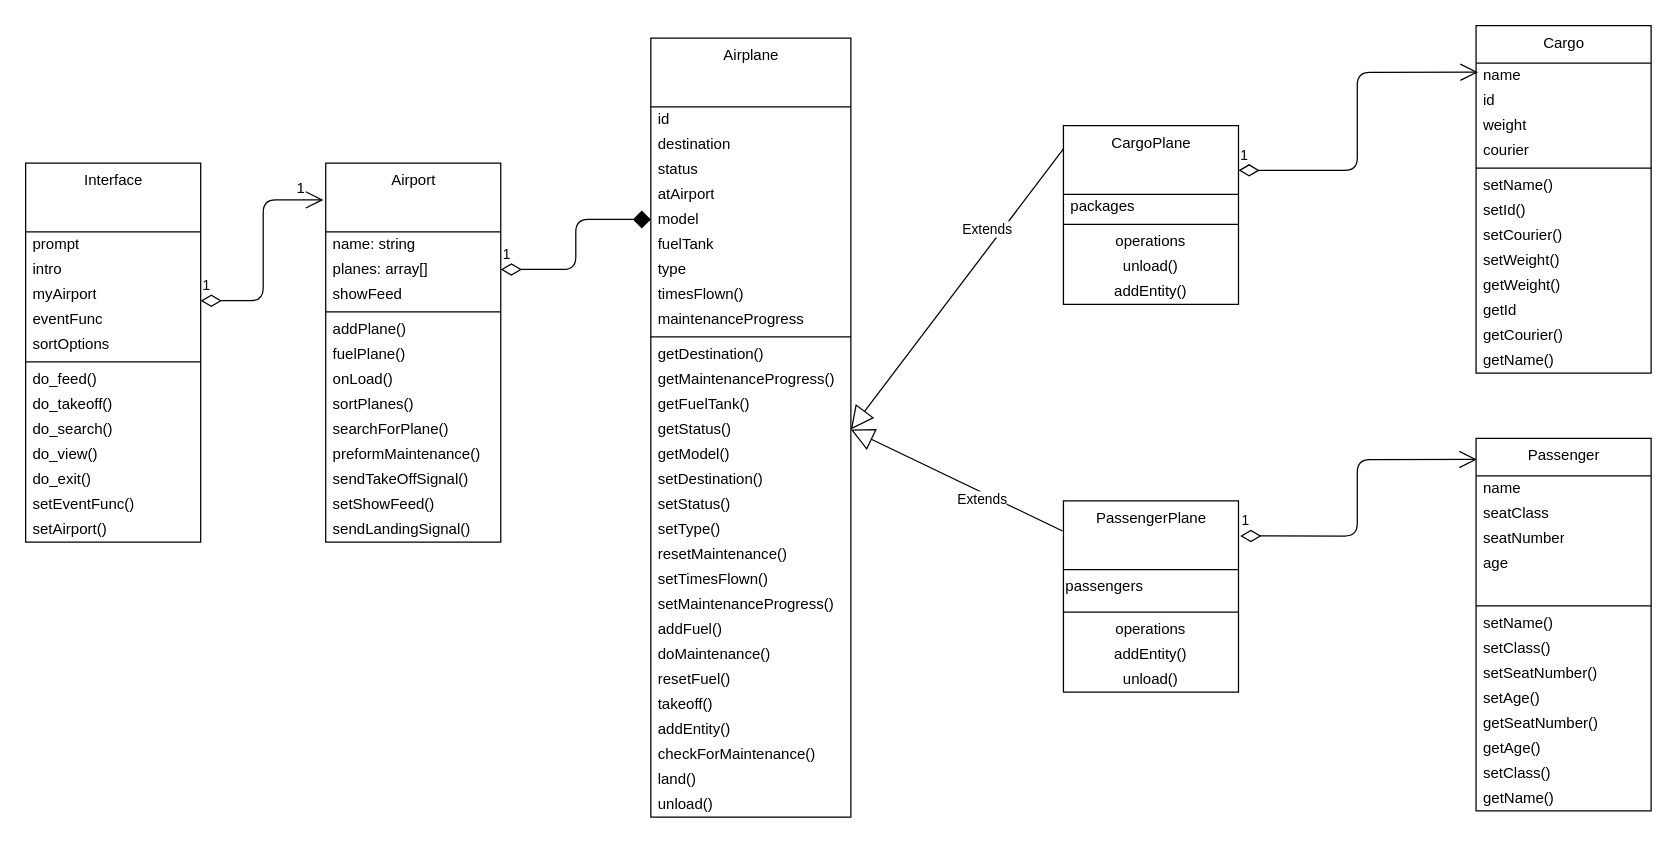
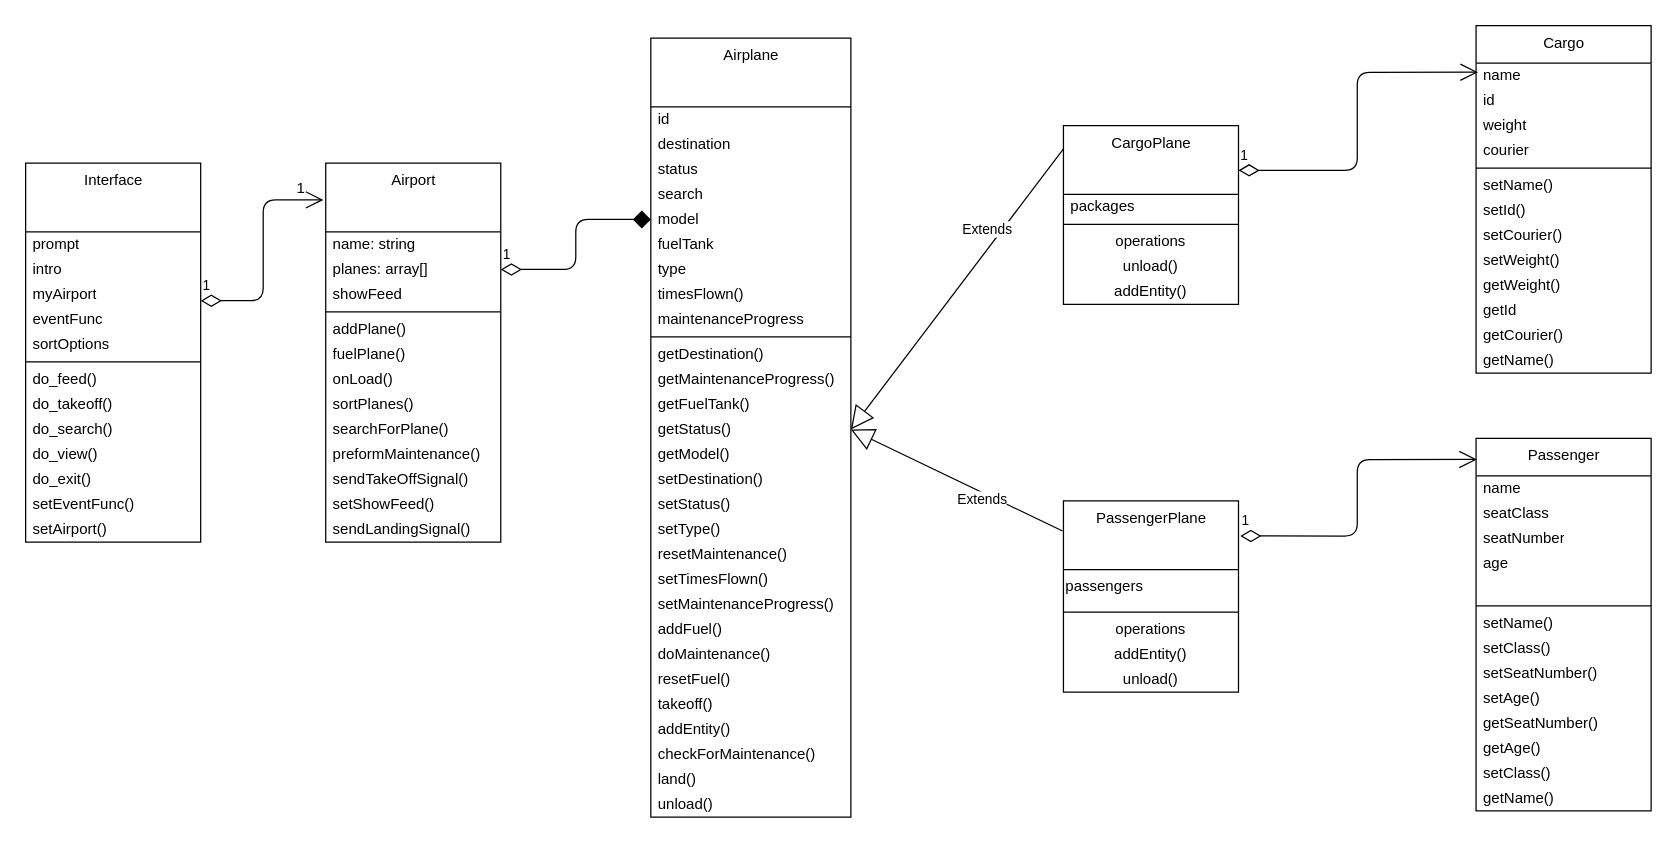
(694, 194) -> (683, 194)
